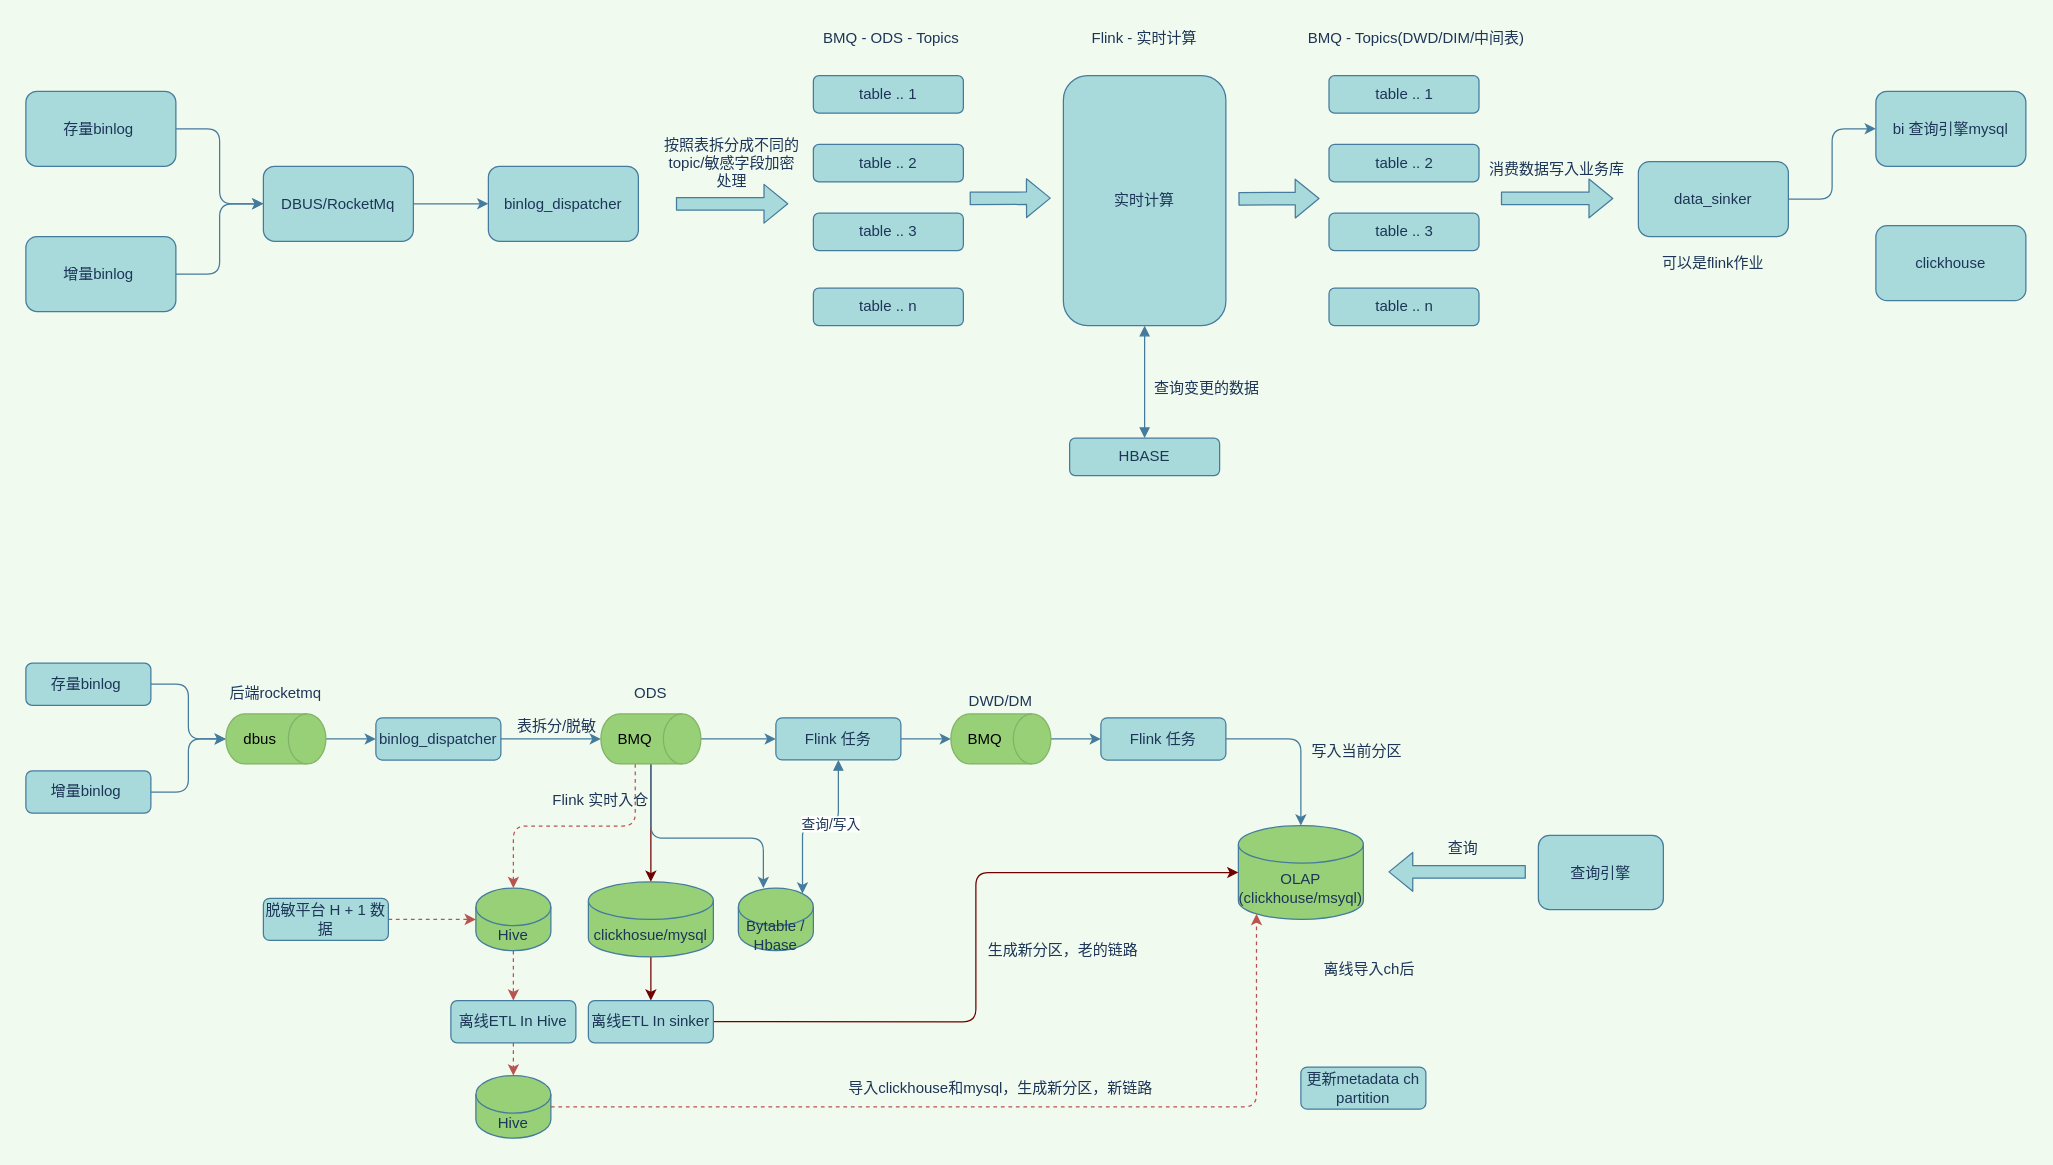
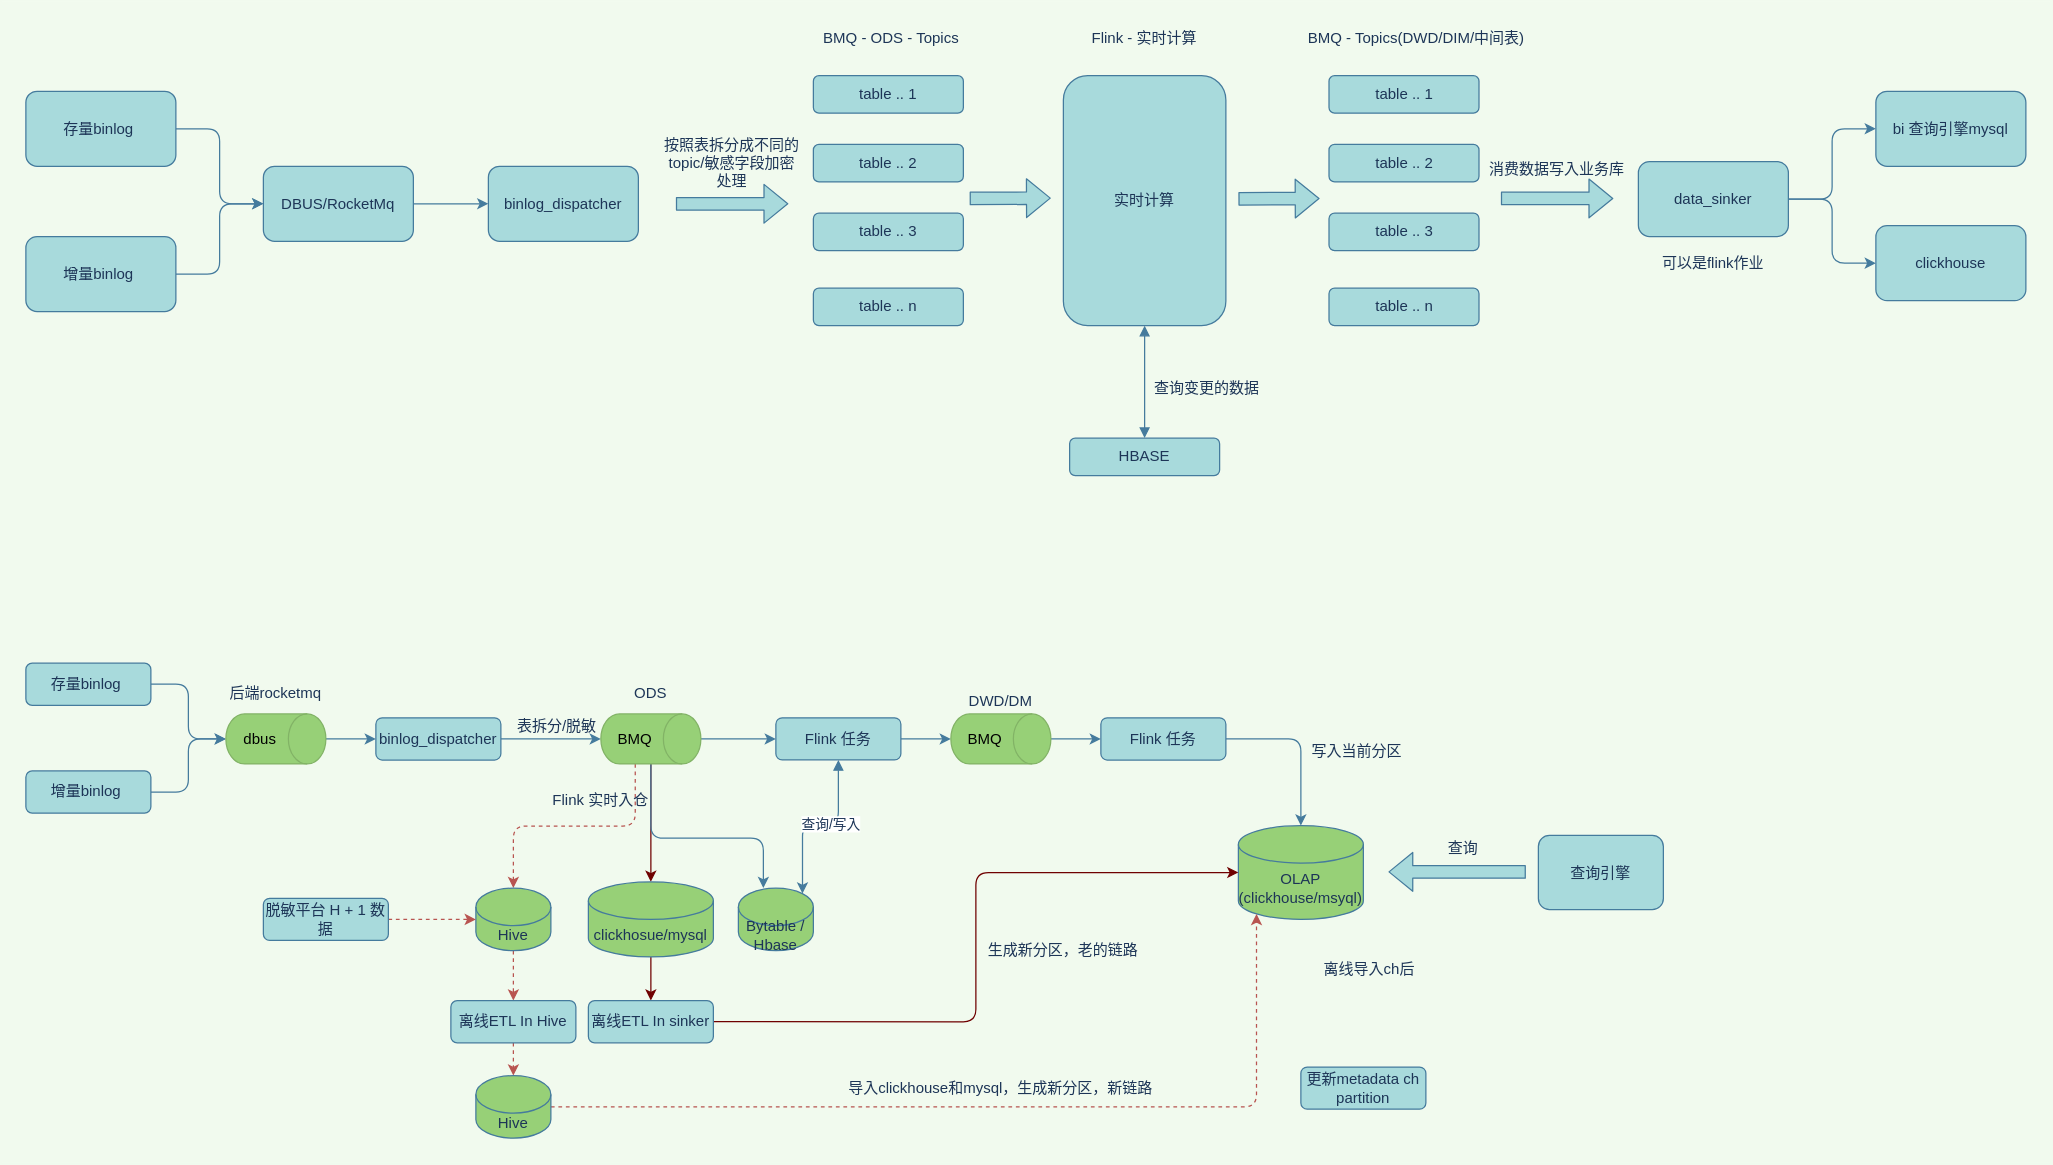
none -> (1832, 244)
